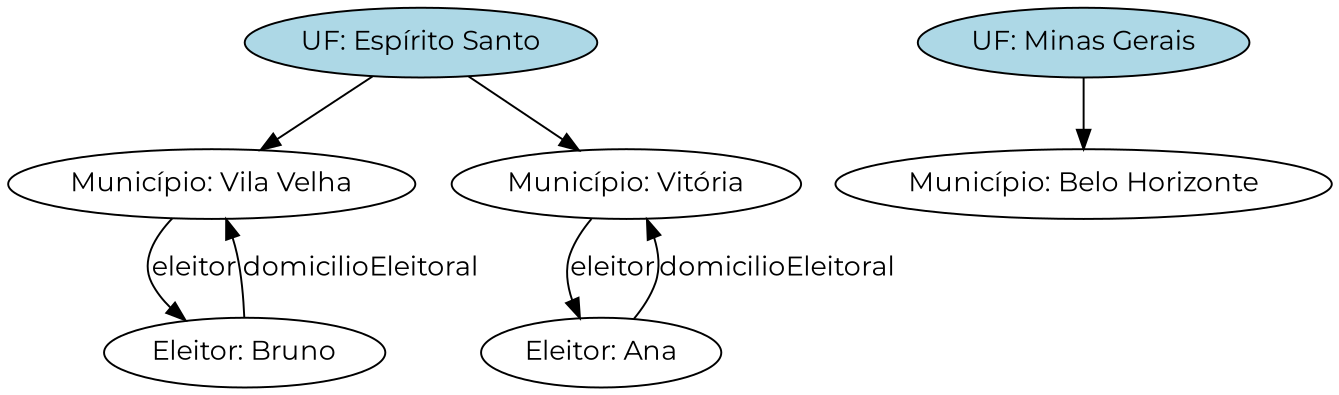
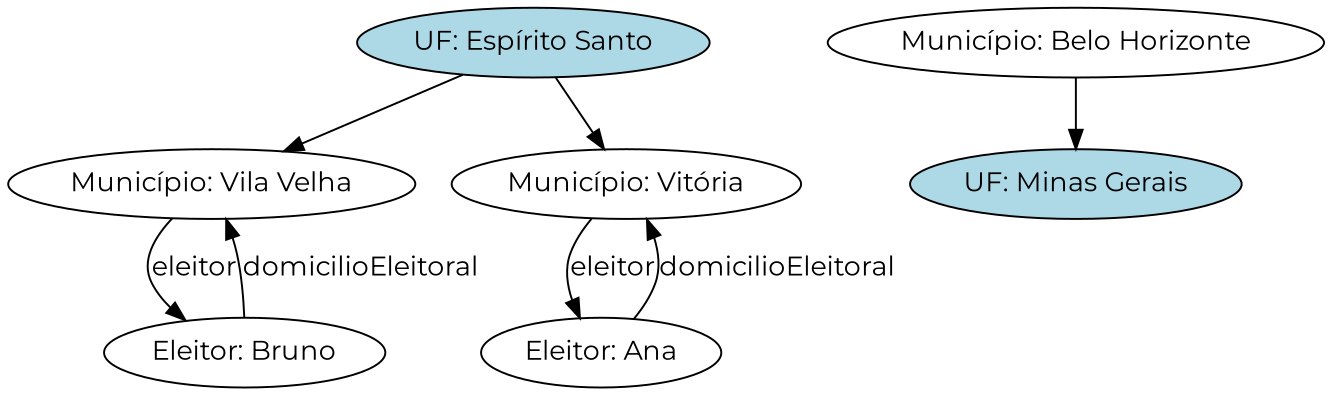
(1084, 104) -> (1076, 104)
